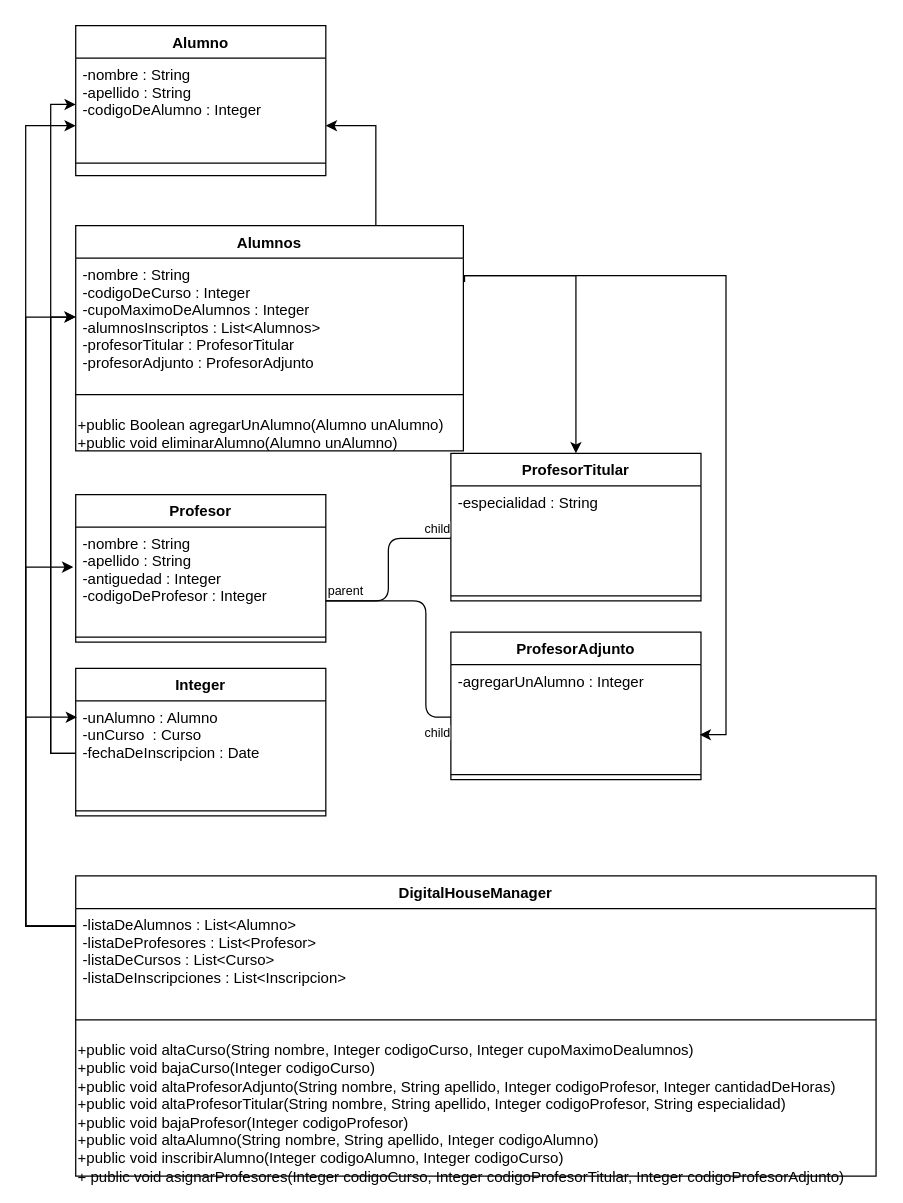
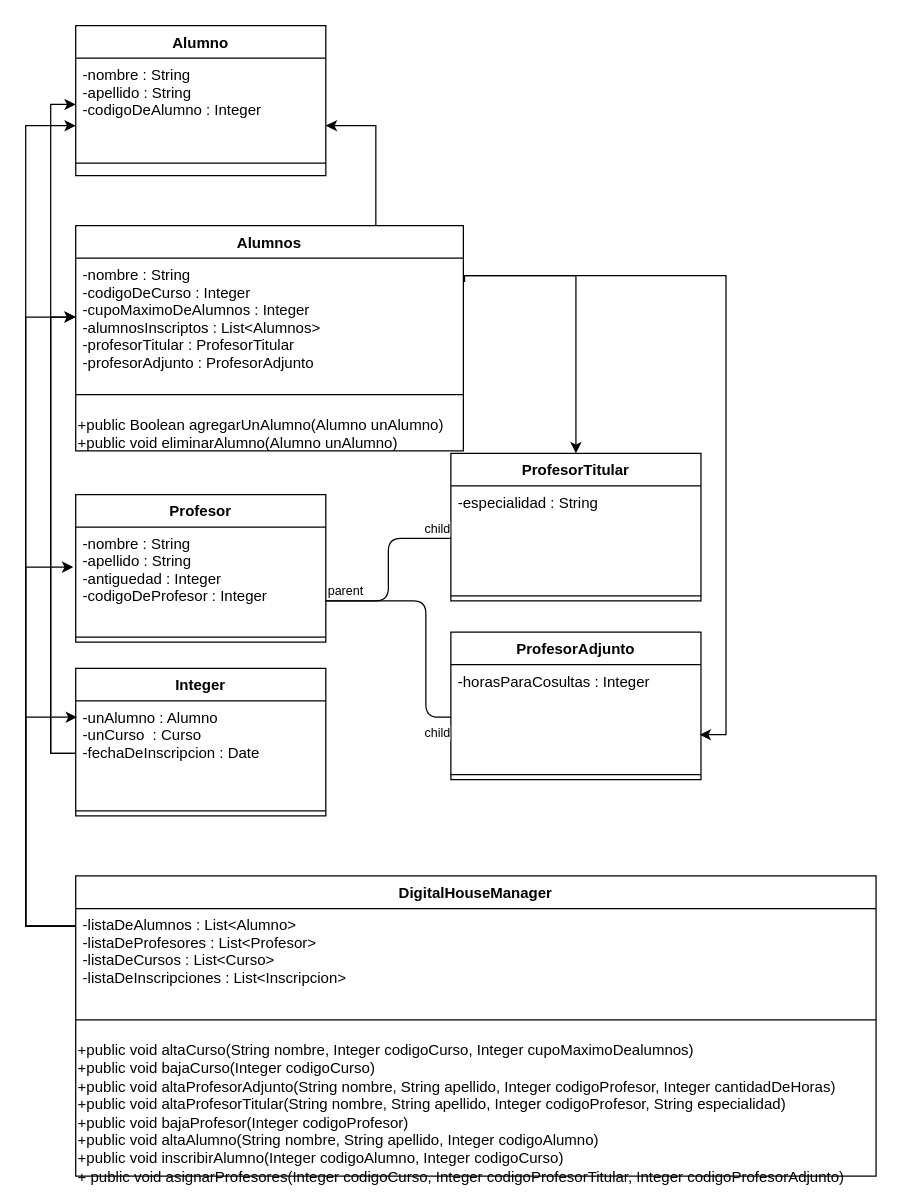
(559, 681) -> (567, 681)
